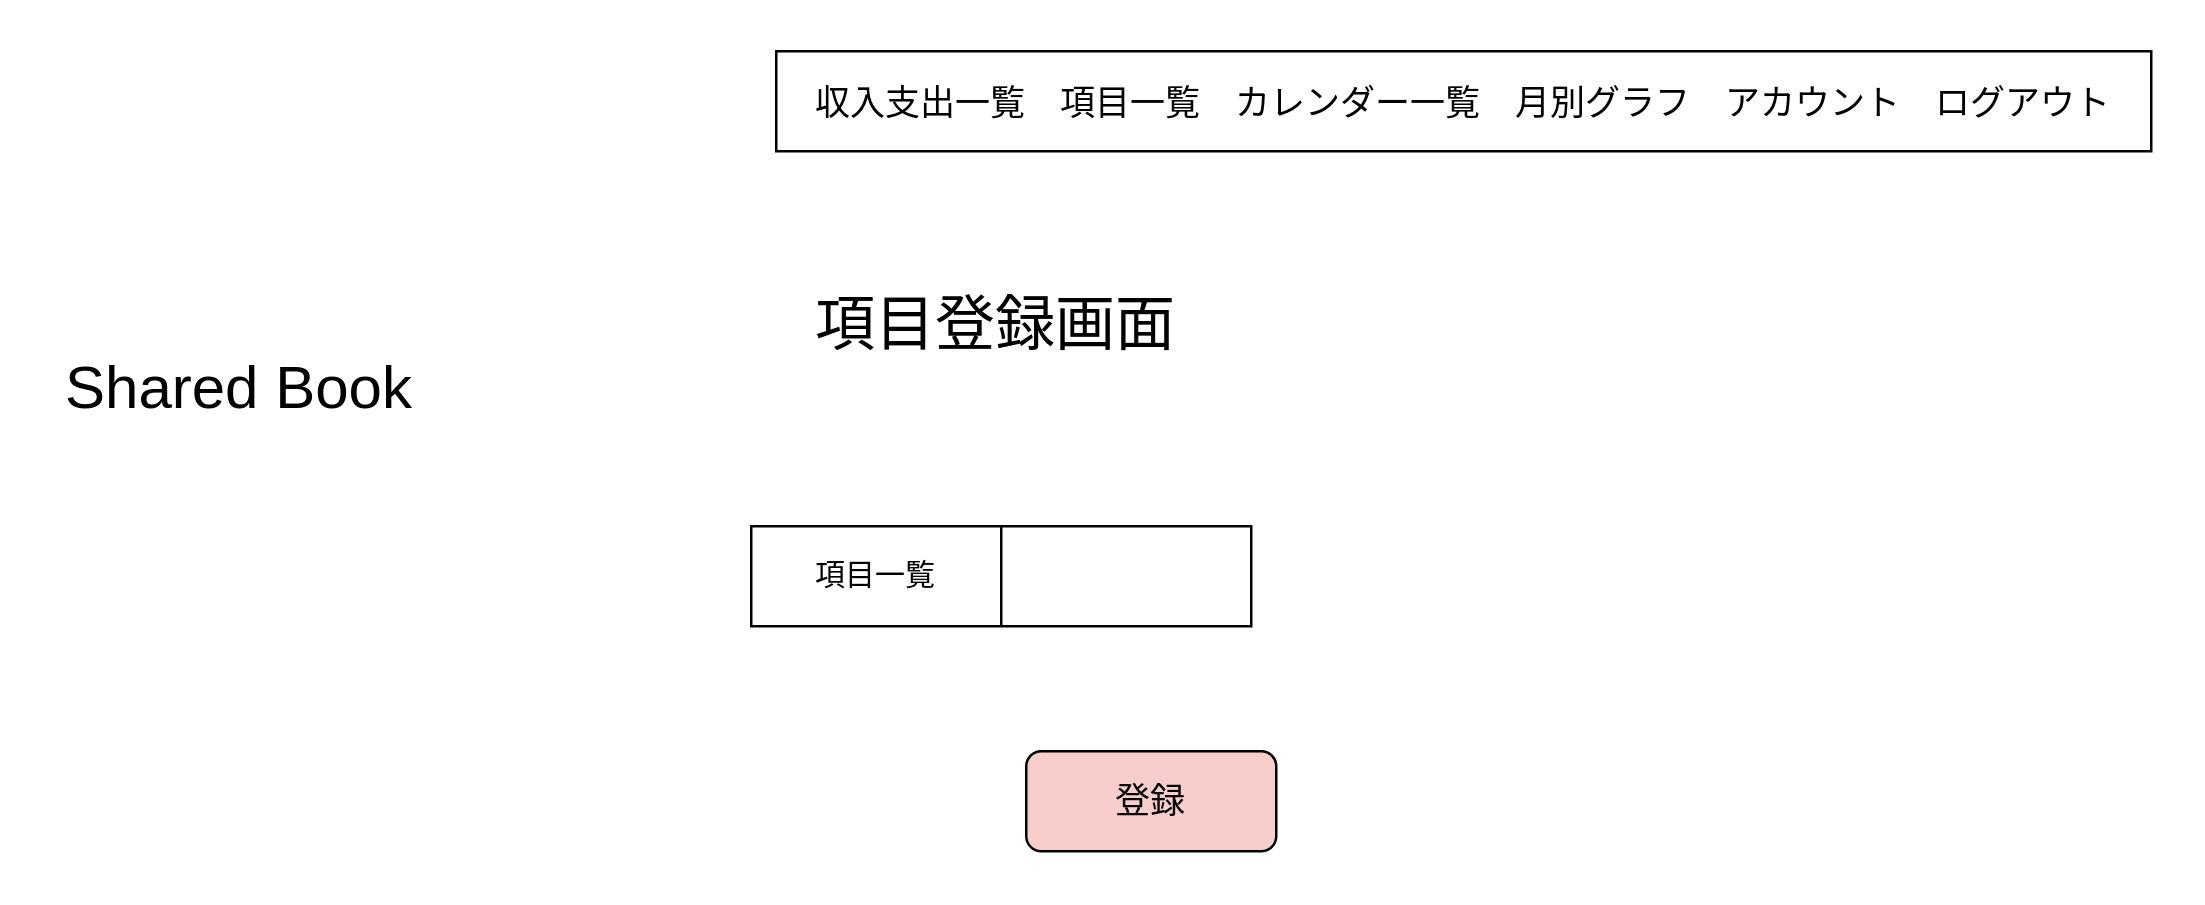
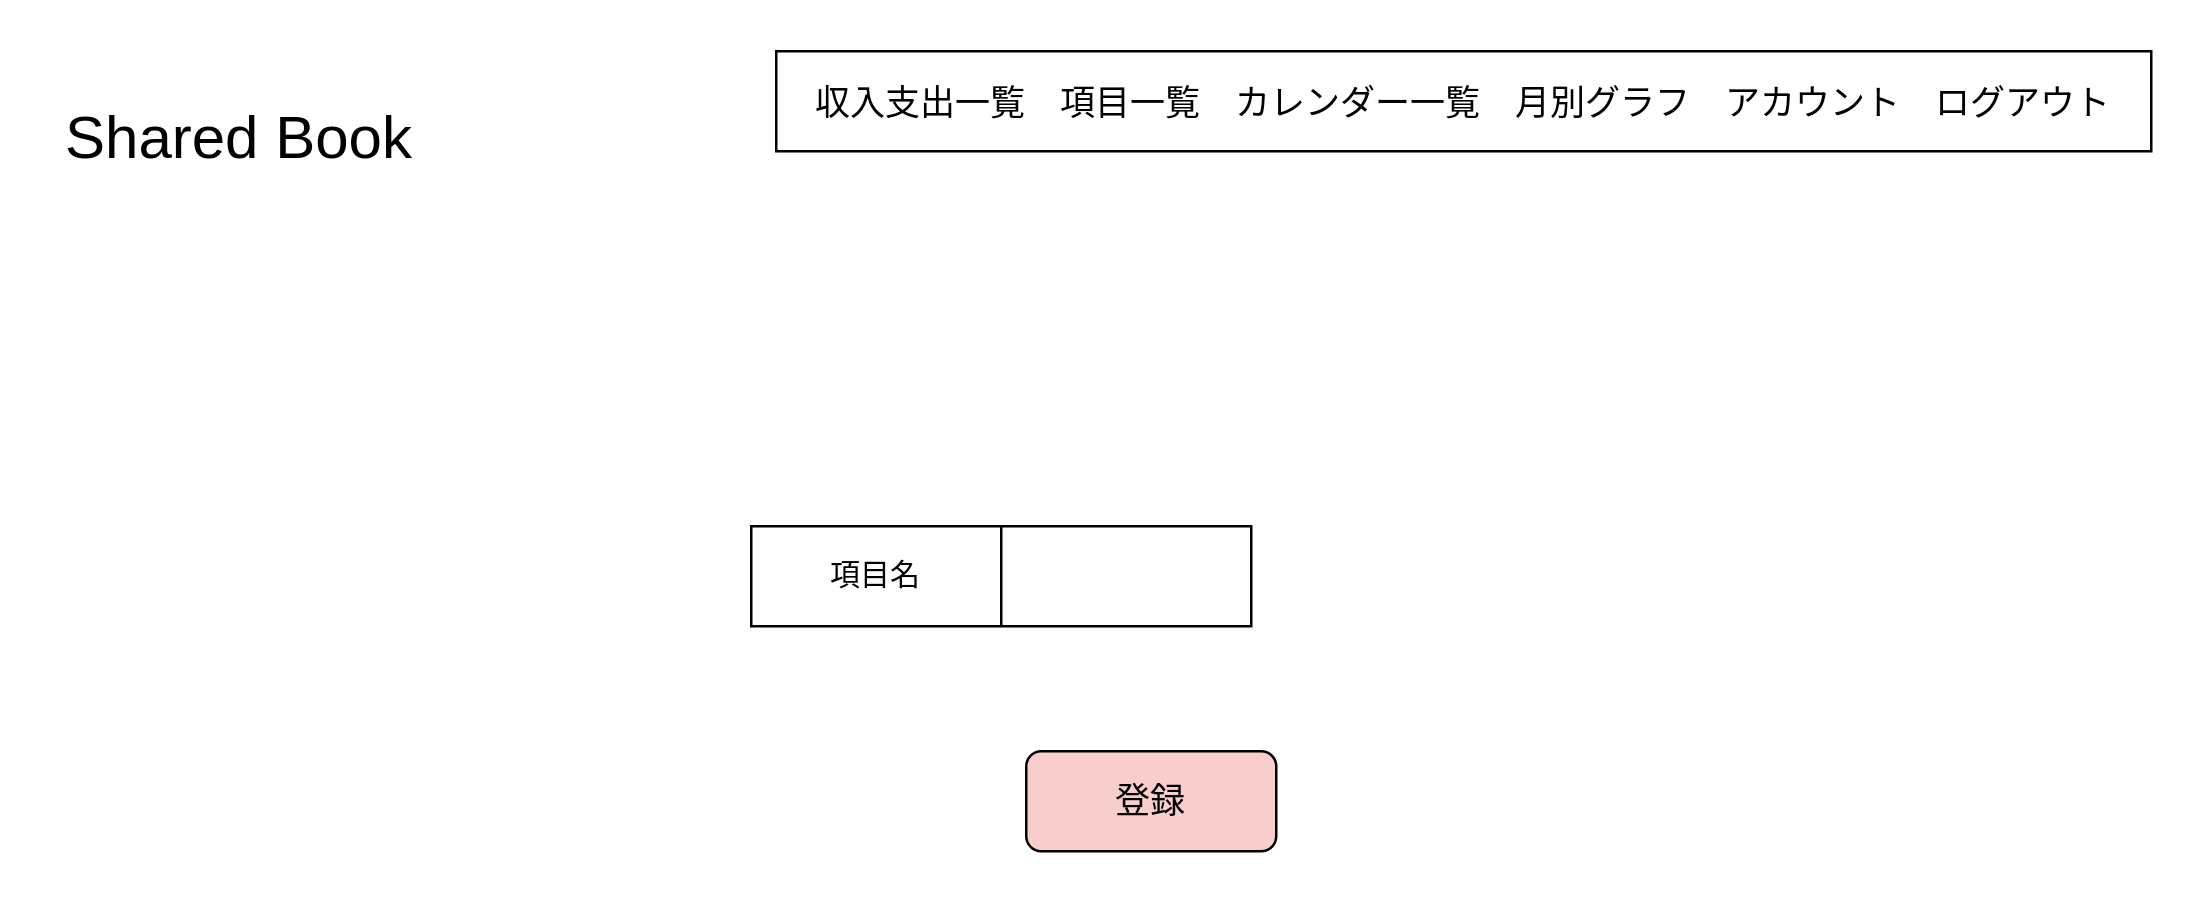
(1089, 326) -> none
(289, 389) -> (289, 139)
(876, 576) -> (876, 576)
